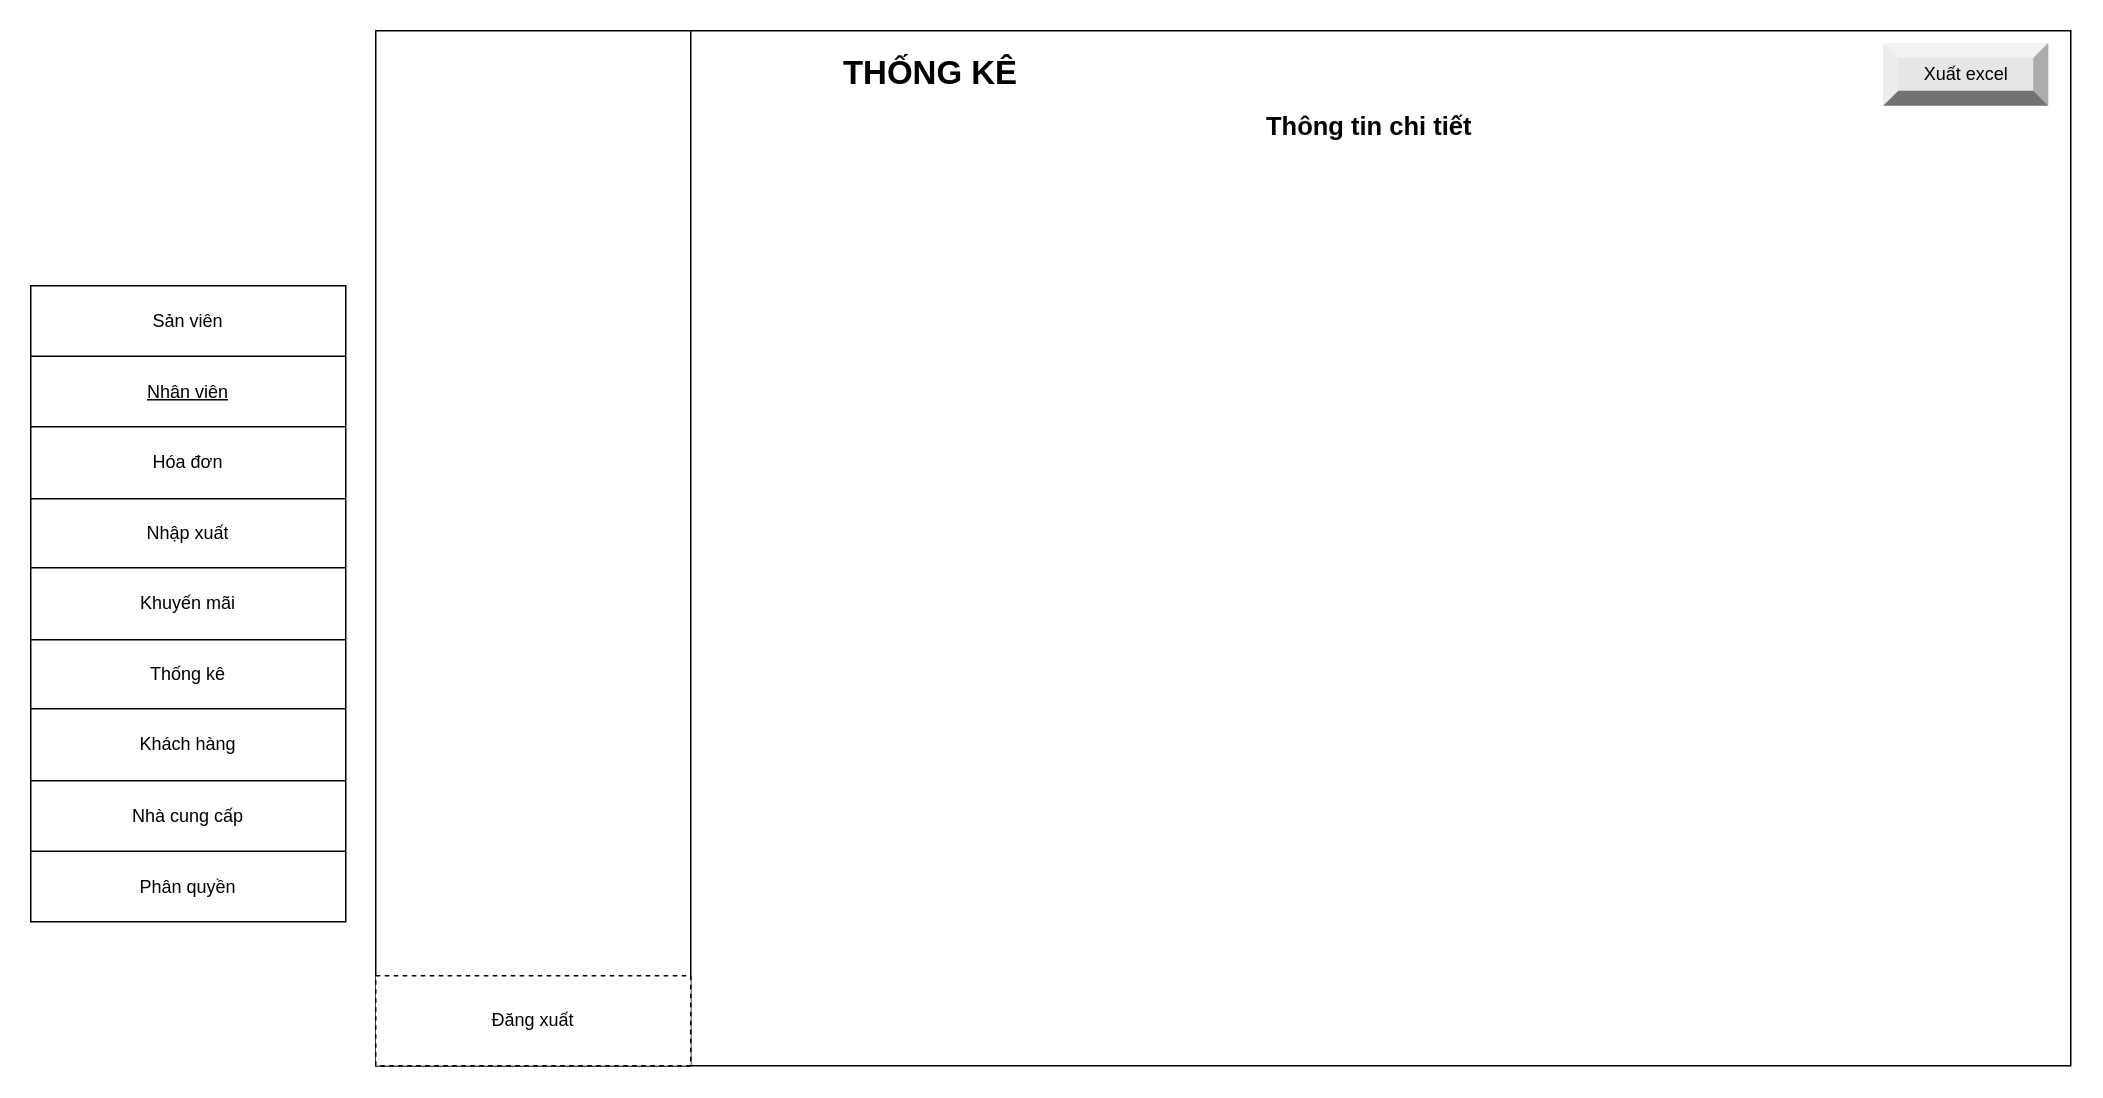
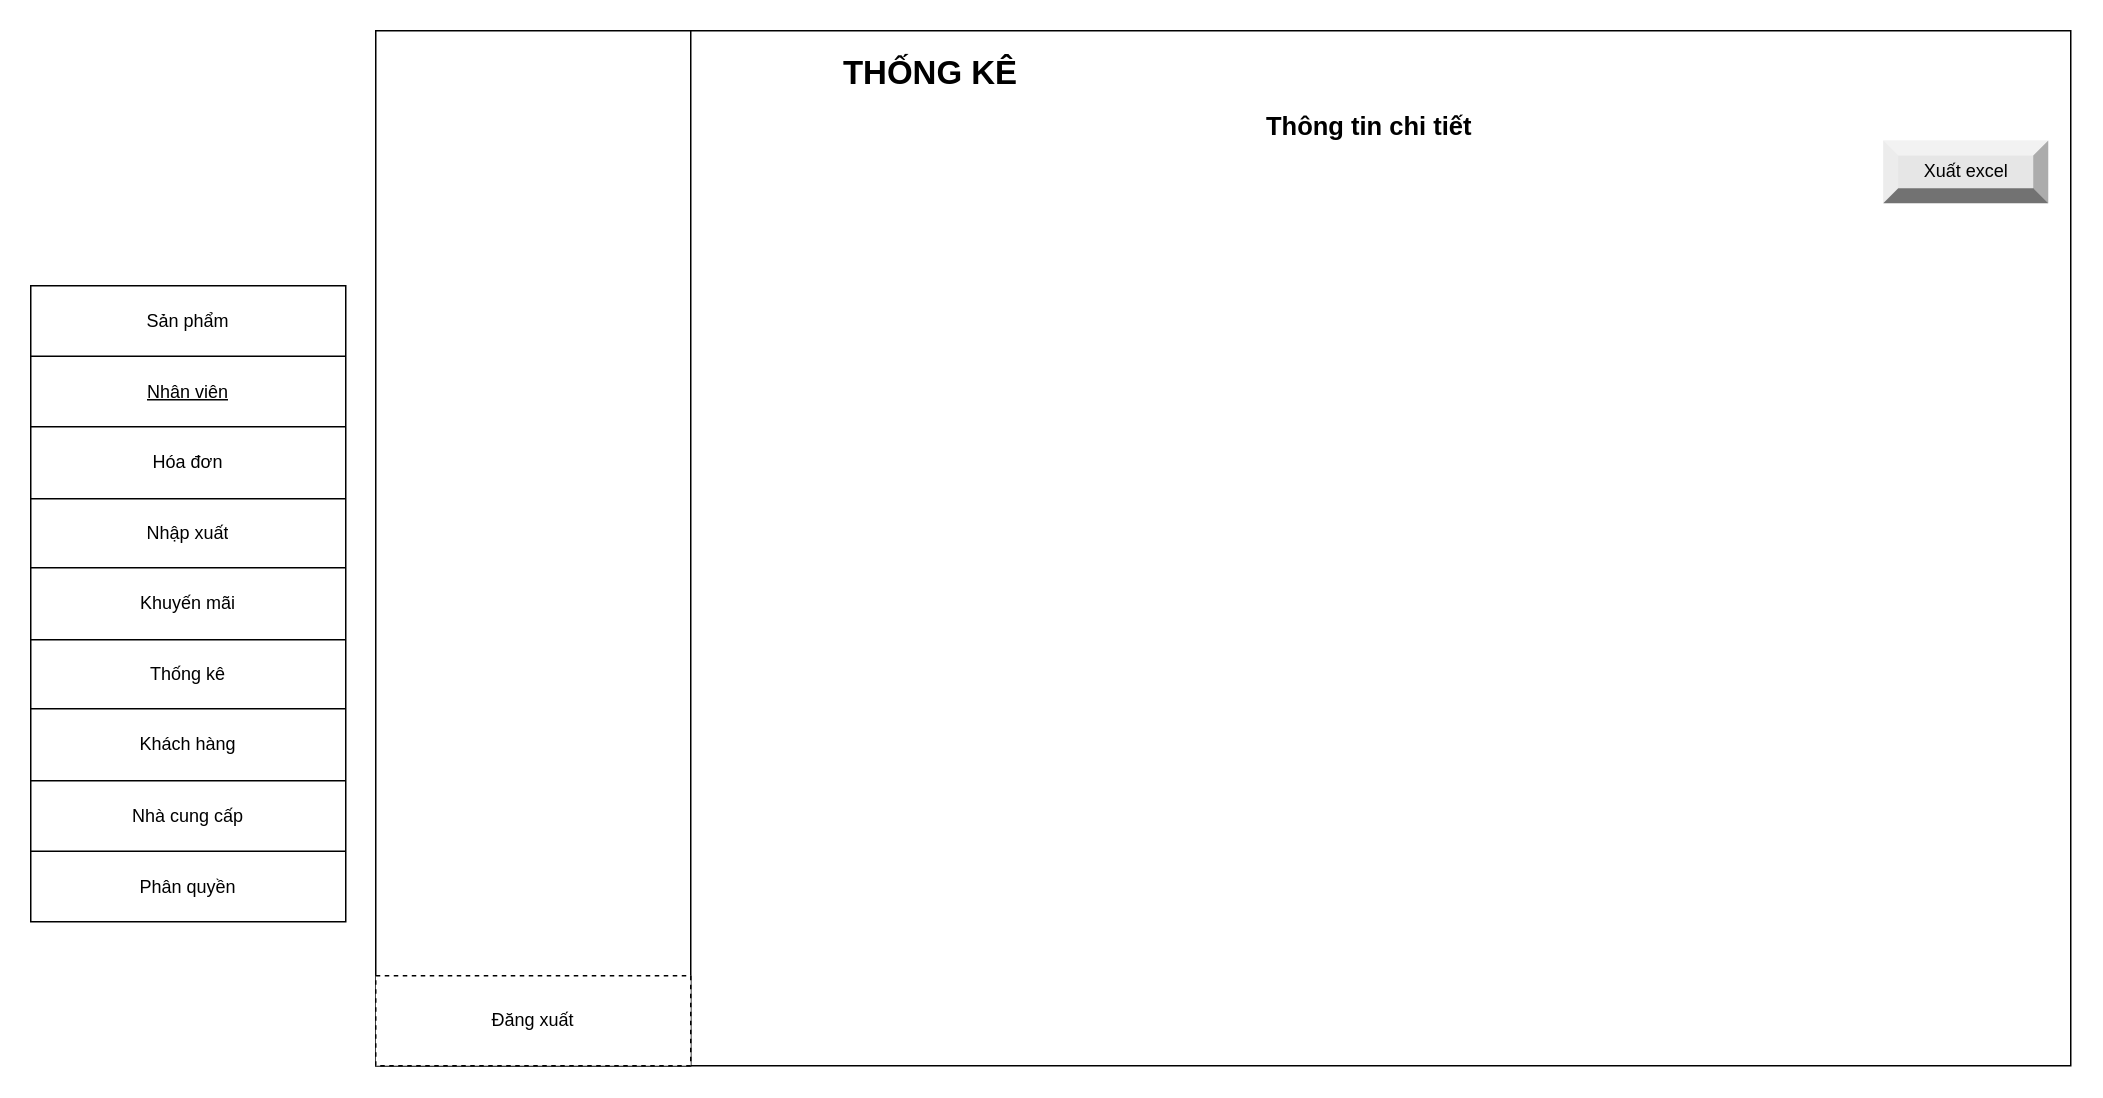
(1966, 74) -> (1966, 172)
(188, 322) -> (188, 322)
